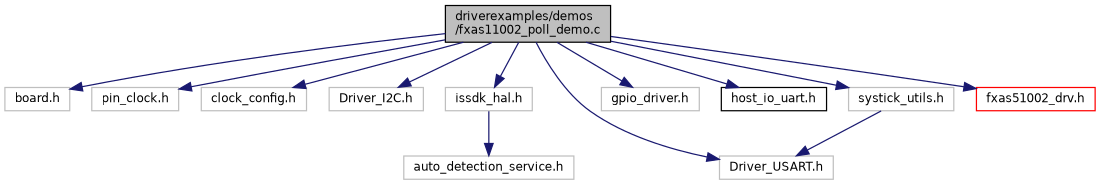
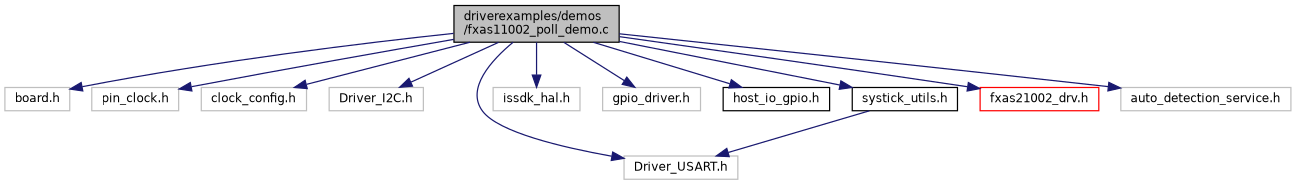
(774, 99) -> (776, 99)
(901, 99) -> (905, 99)
(1036, 99) -> (1039, 99)
(489, 127) -> (864, 60)
